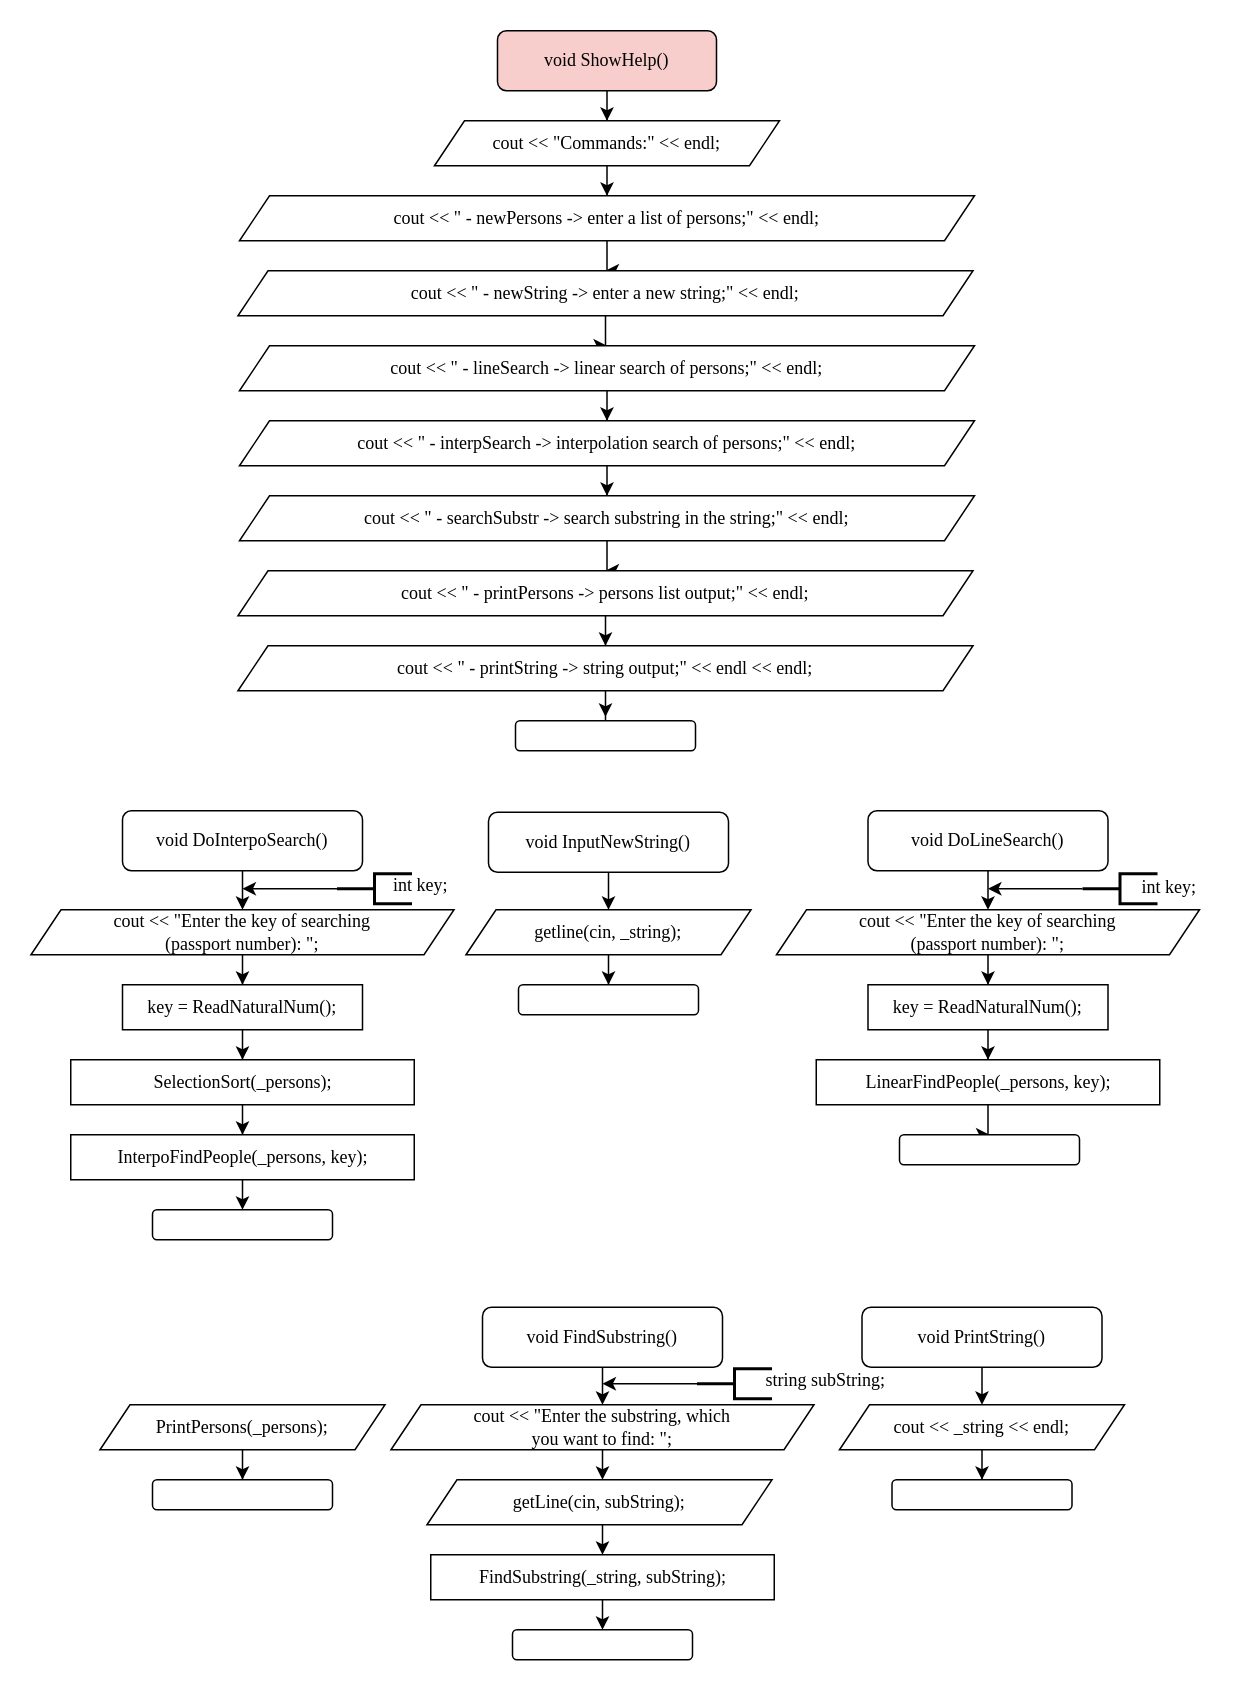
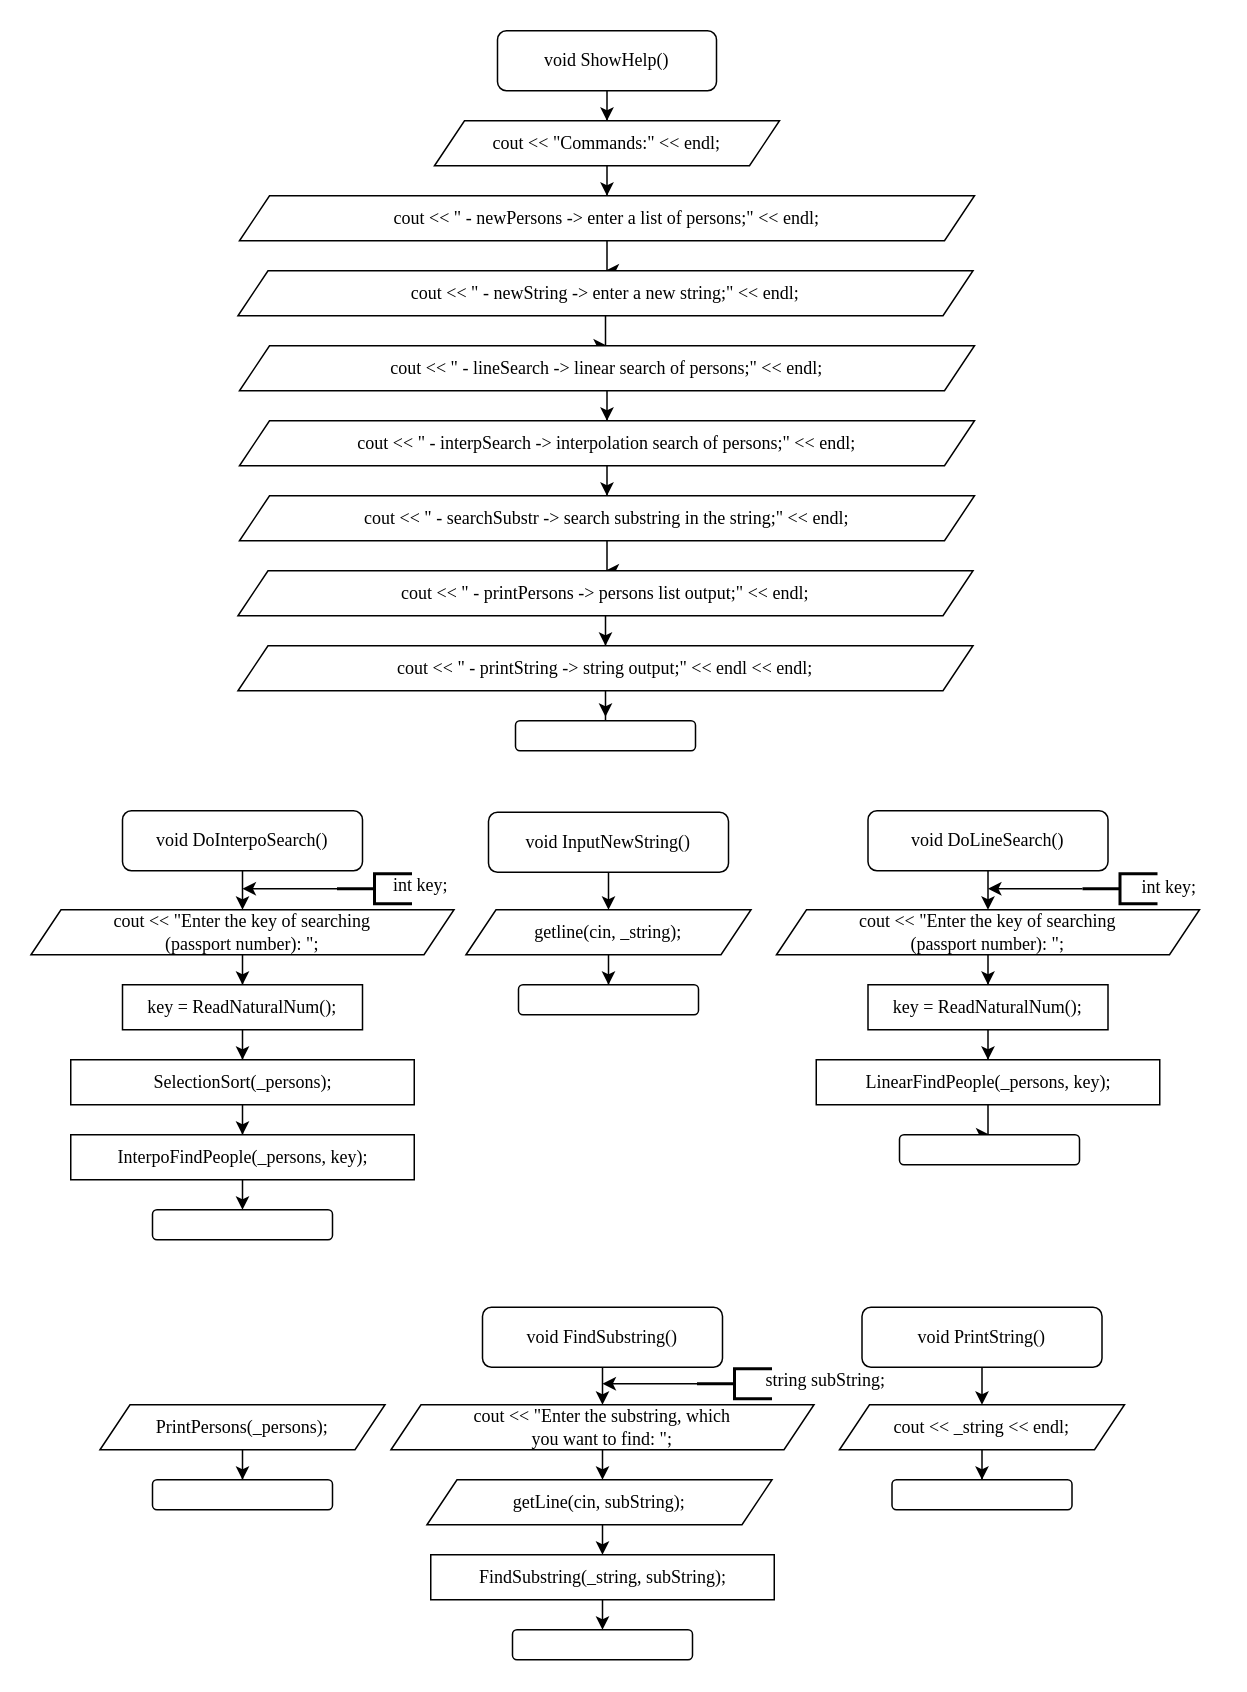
(607, 61) -> (607, 61)
